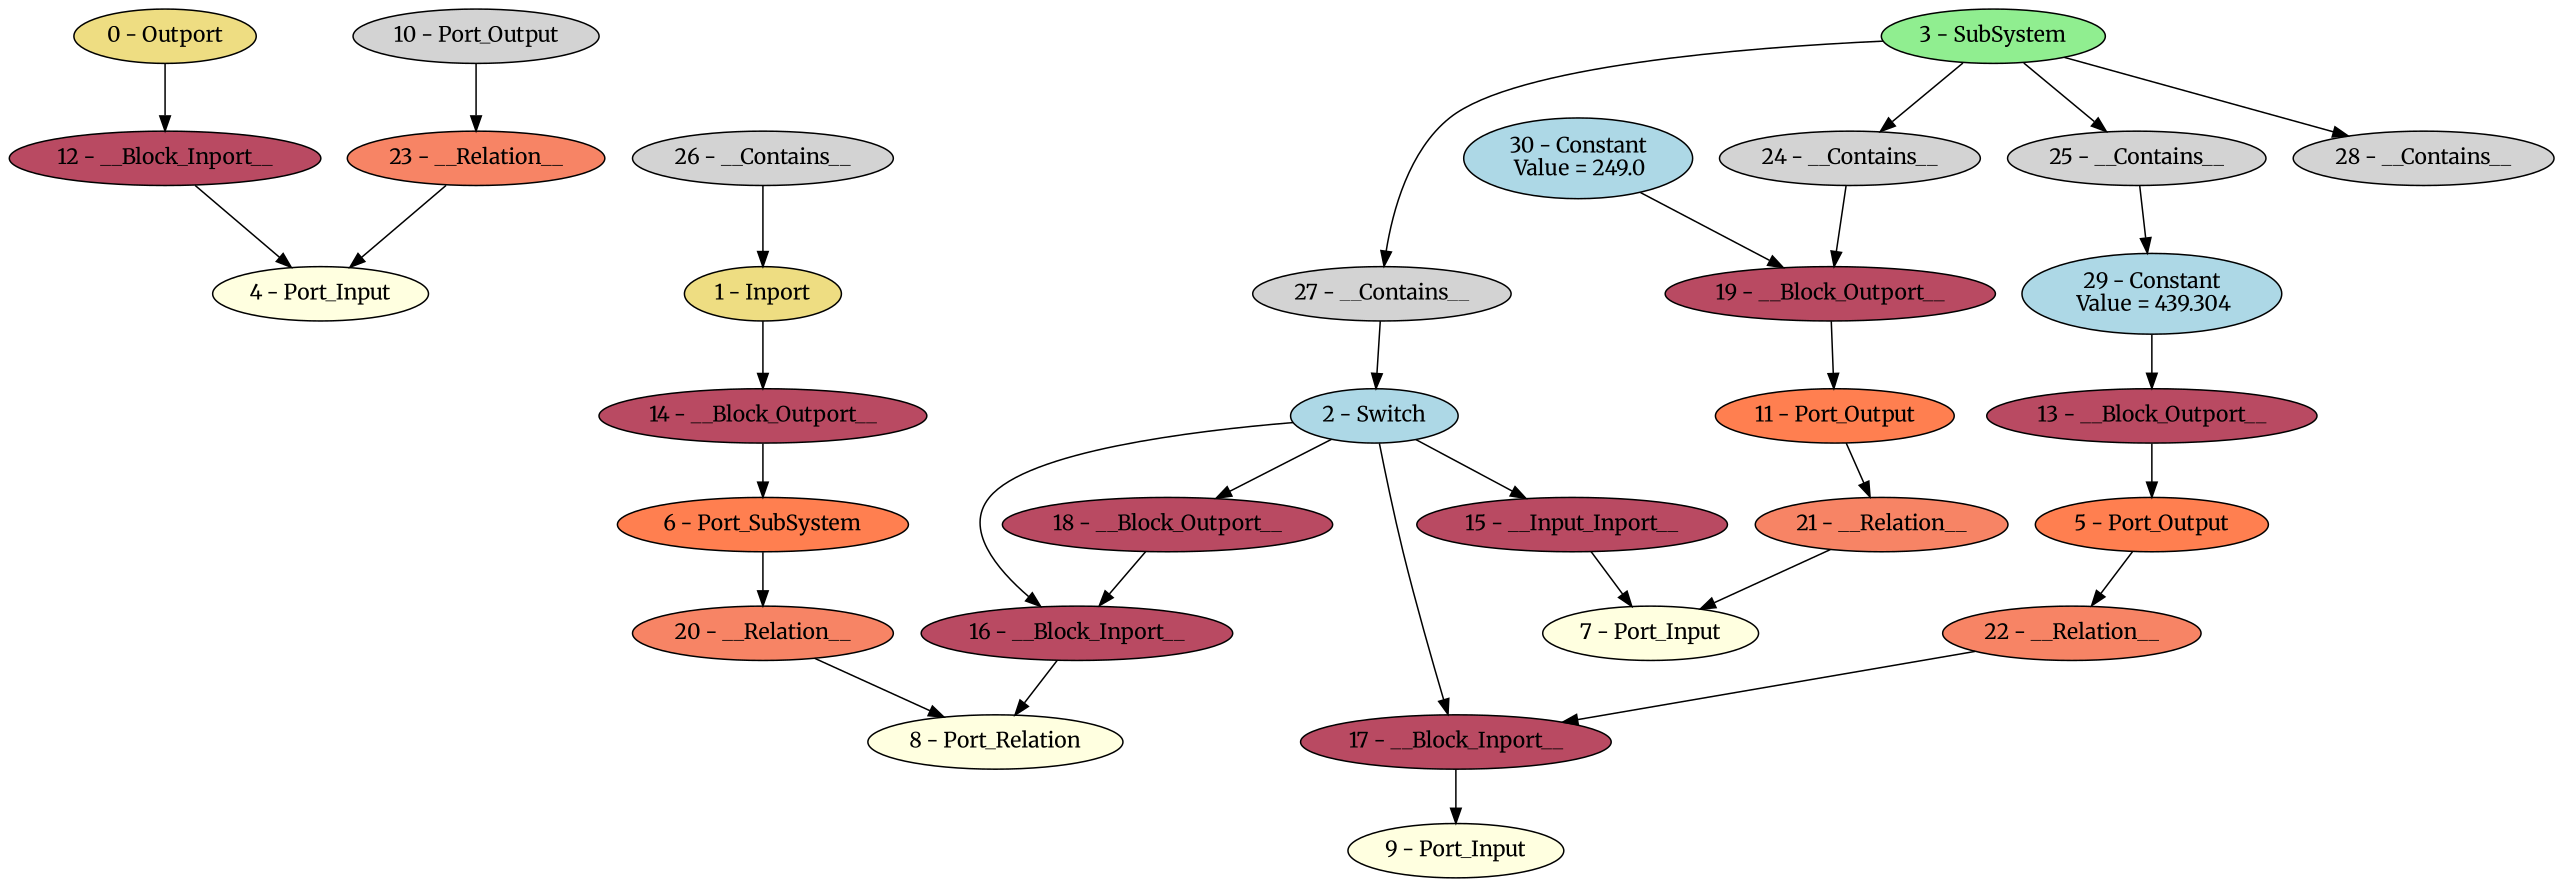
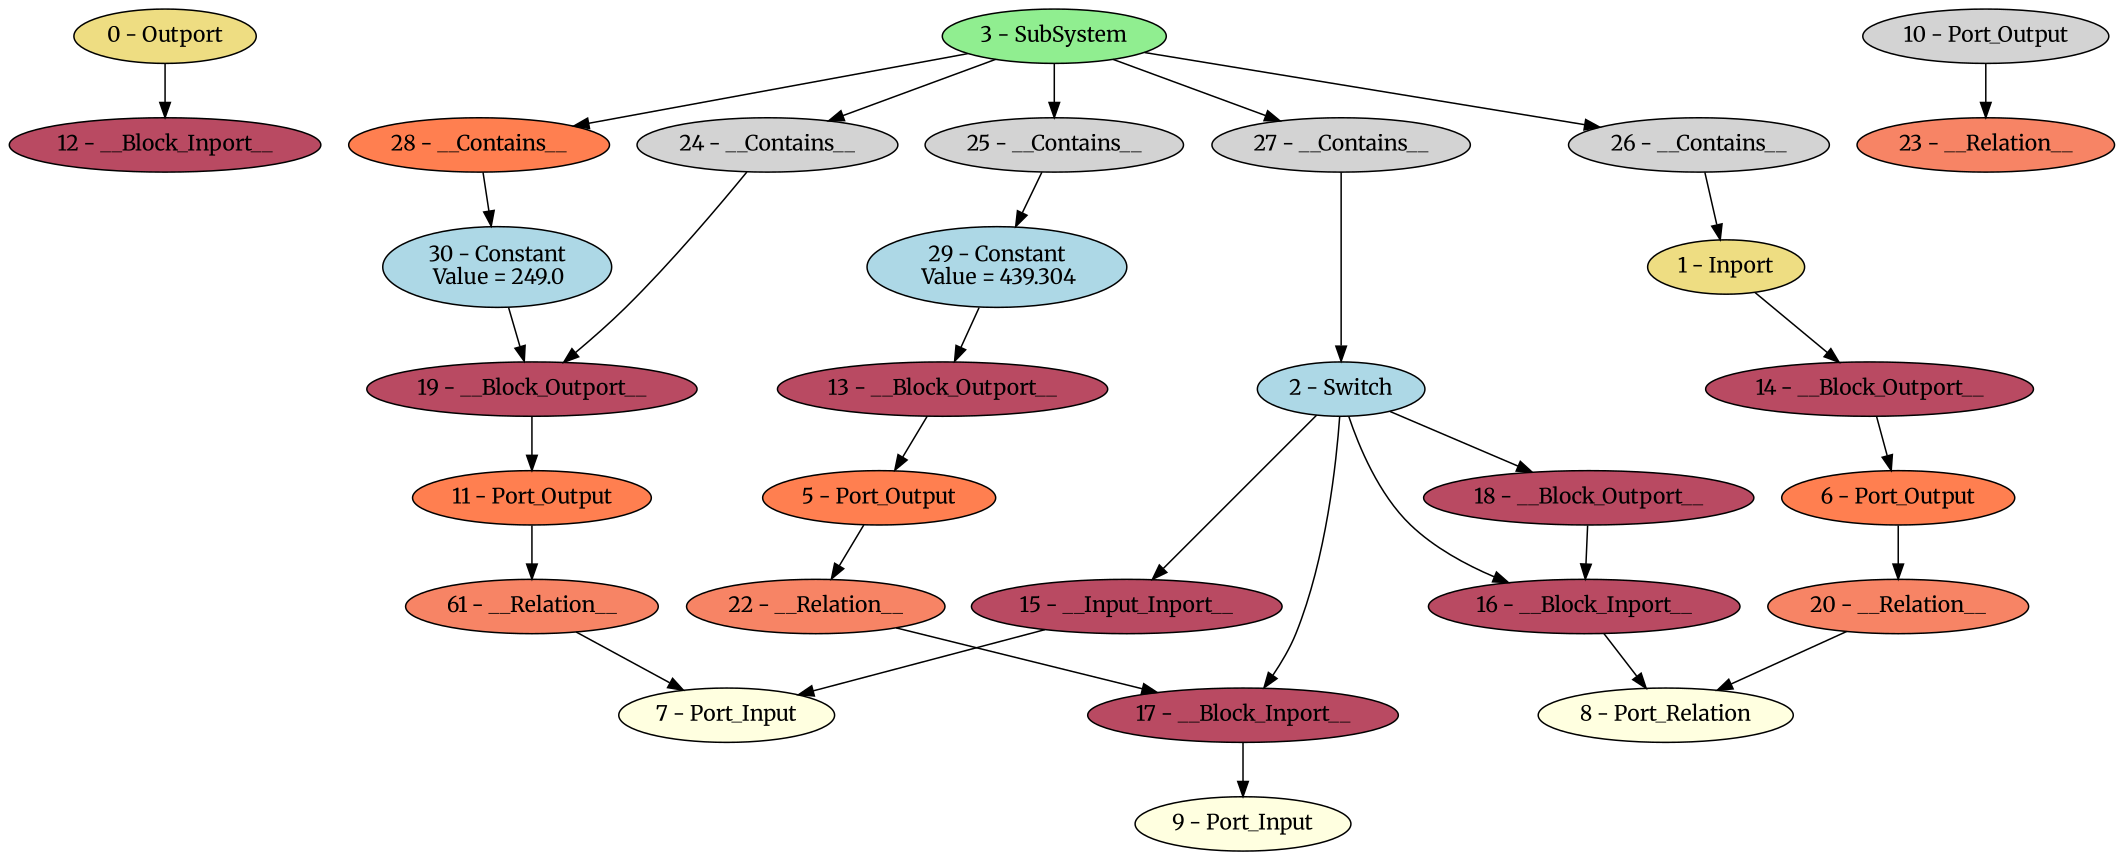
none -> (1365, 89)
(2424, 158) -> (479, 145)
none -> (486, 192)
(321, 294) -> none
(763, 525) -> (1898, 498)
(1882, 525) -> (532, 607)
